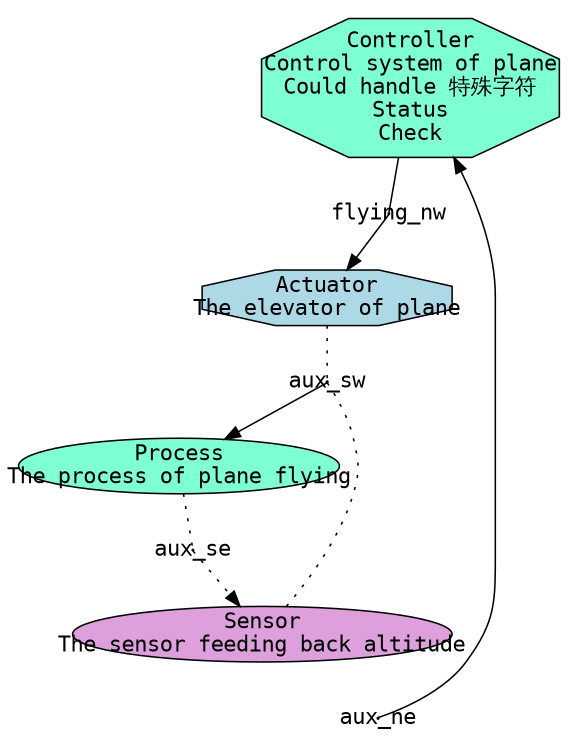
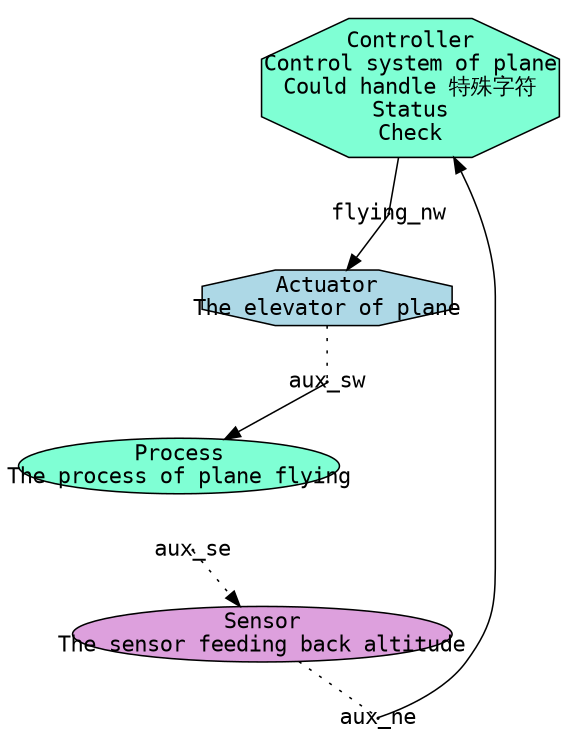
(351, 500) -> (338, 690)
(188, 522) -> none
